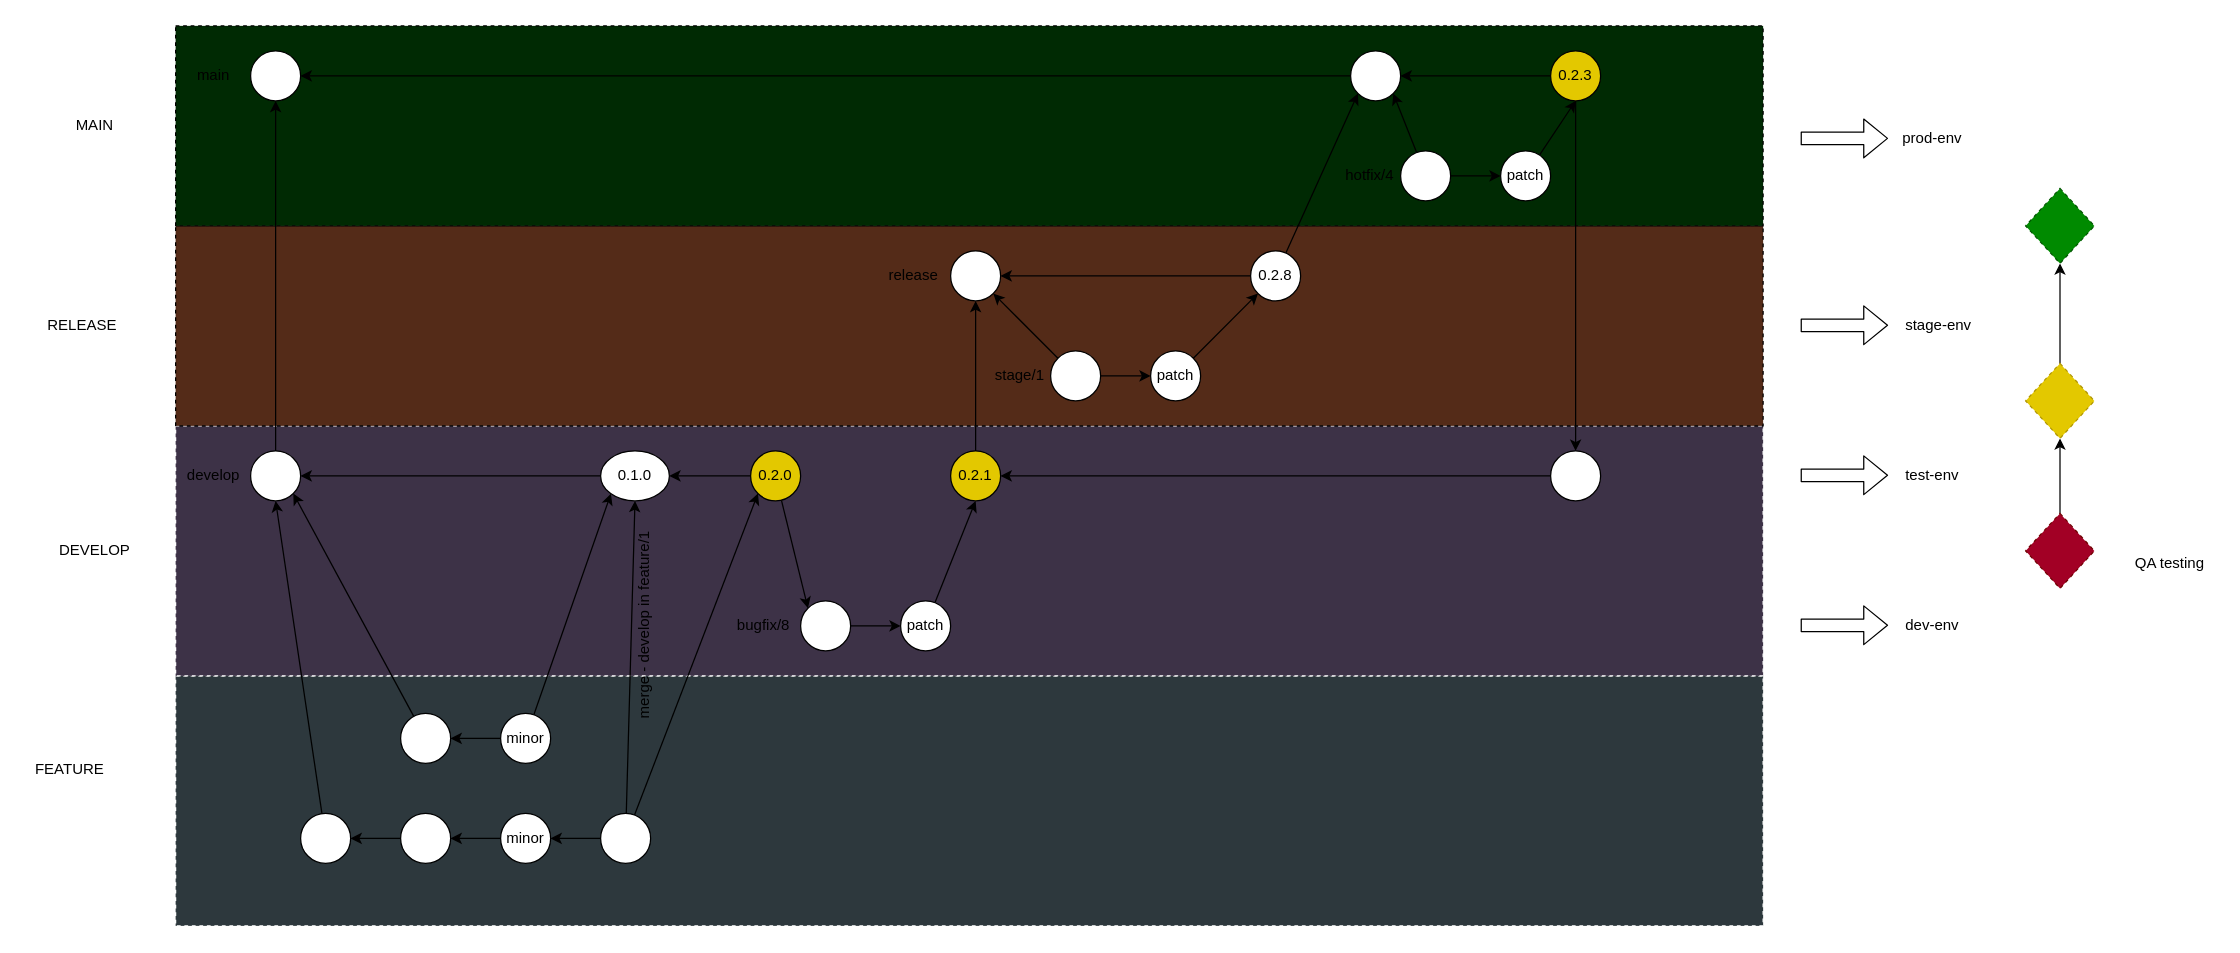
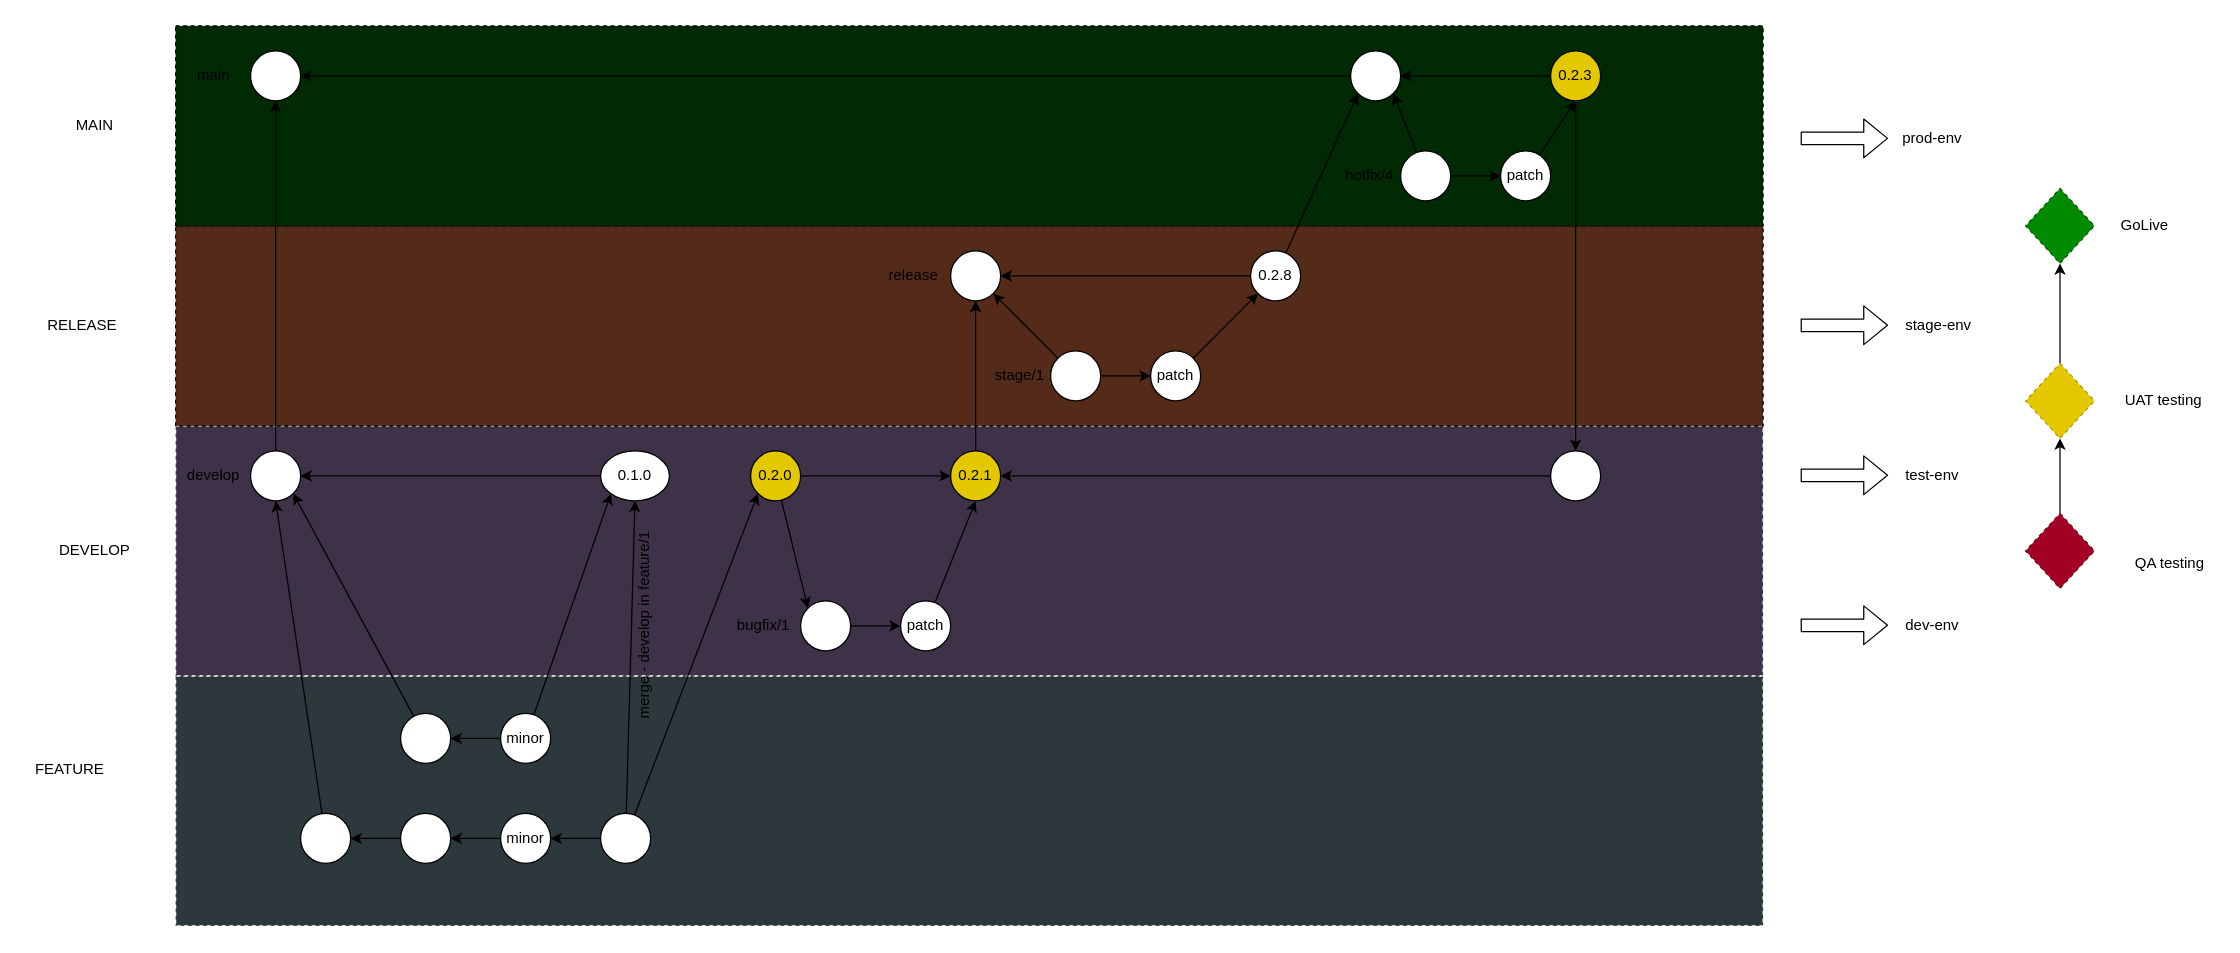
none -> (2144, 226)
none -> (2163, 401)
(714, 476) -> (872, 476)
(764, 626) -> (764, 626)
